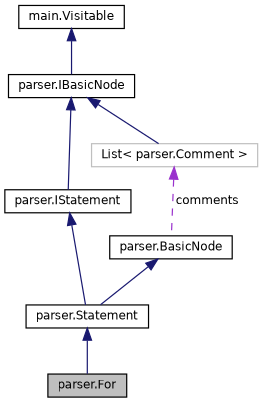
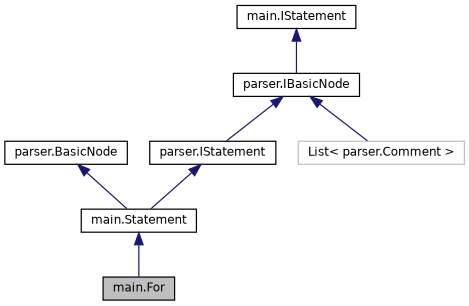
(72, 17) -> (296, 17)
(173, 207) -> none
(87, 316) -> (139, 221)
(87, 386) -> (139, 289)
